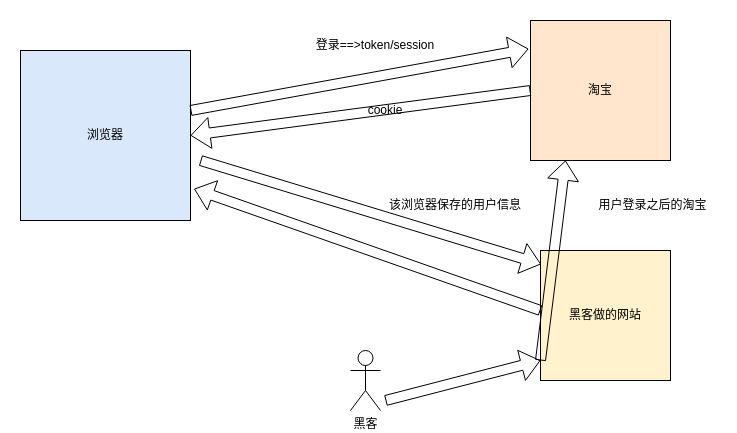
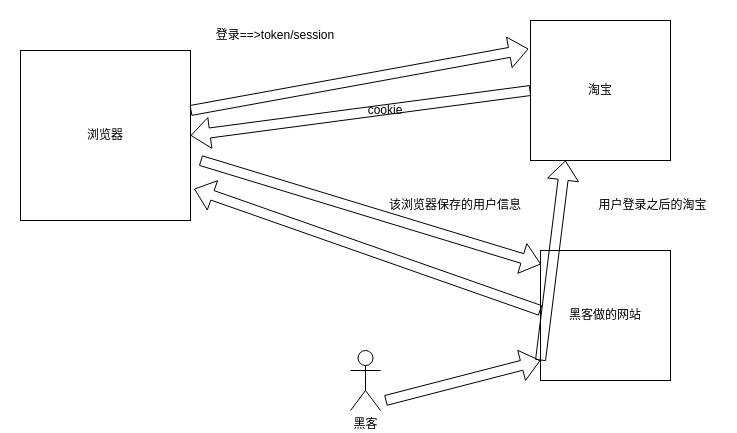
(376, 46) -> (276, 36)
(601, 91) -> (601, 91)
(106, 136) -> (106, 136)
(606, 316) -> (606, 316)
